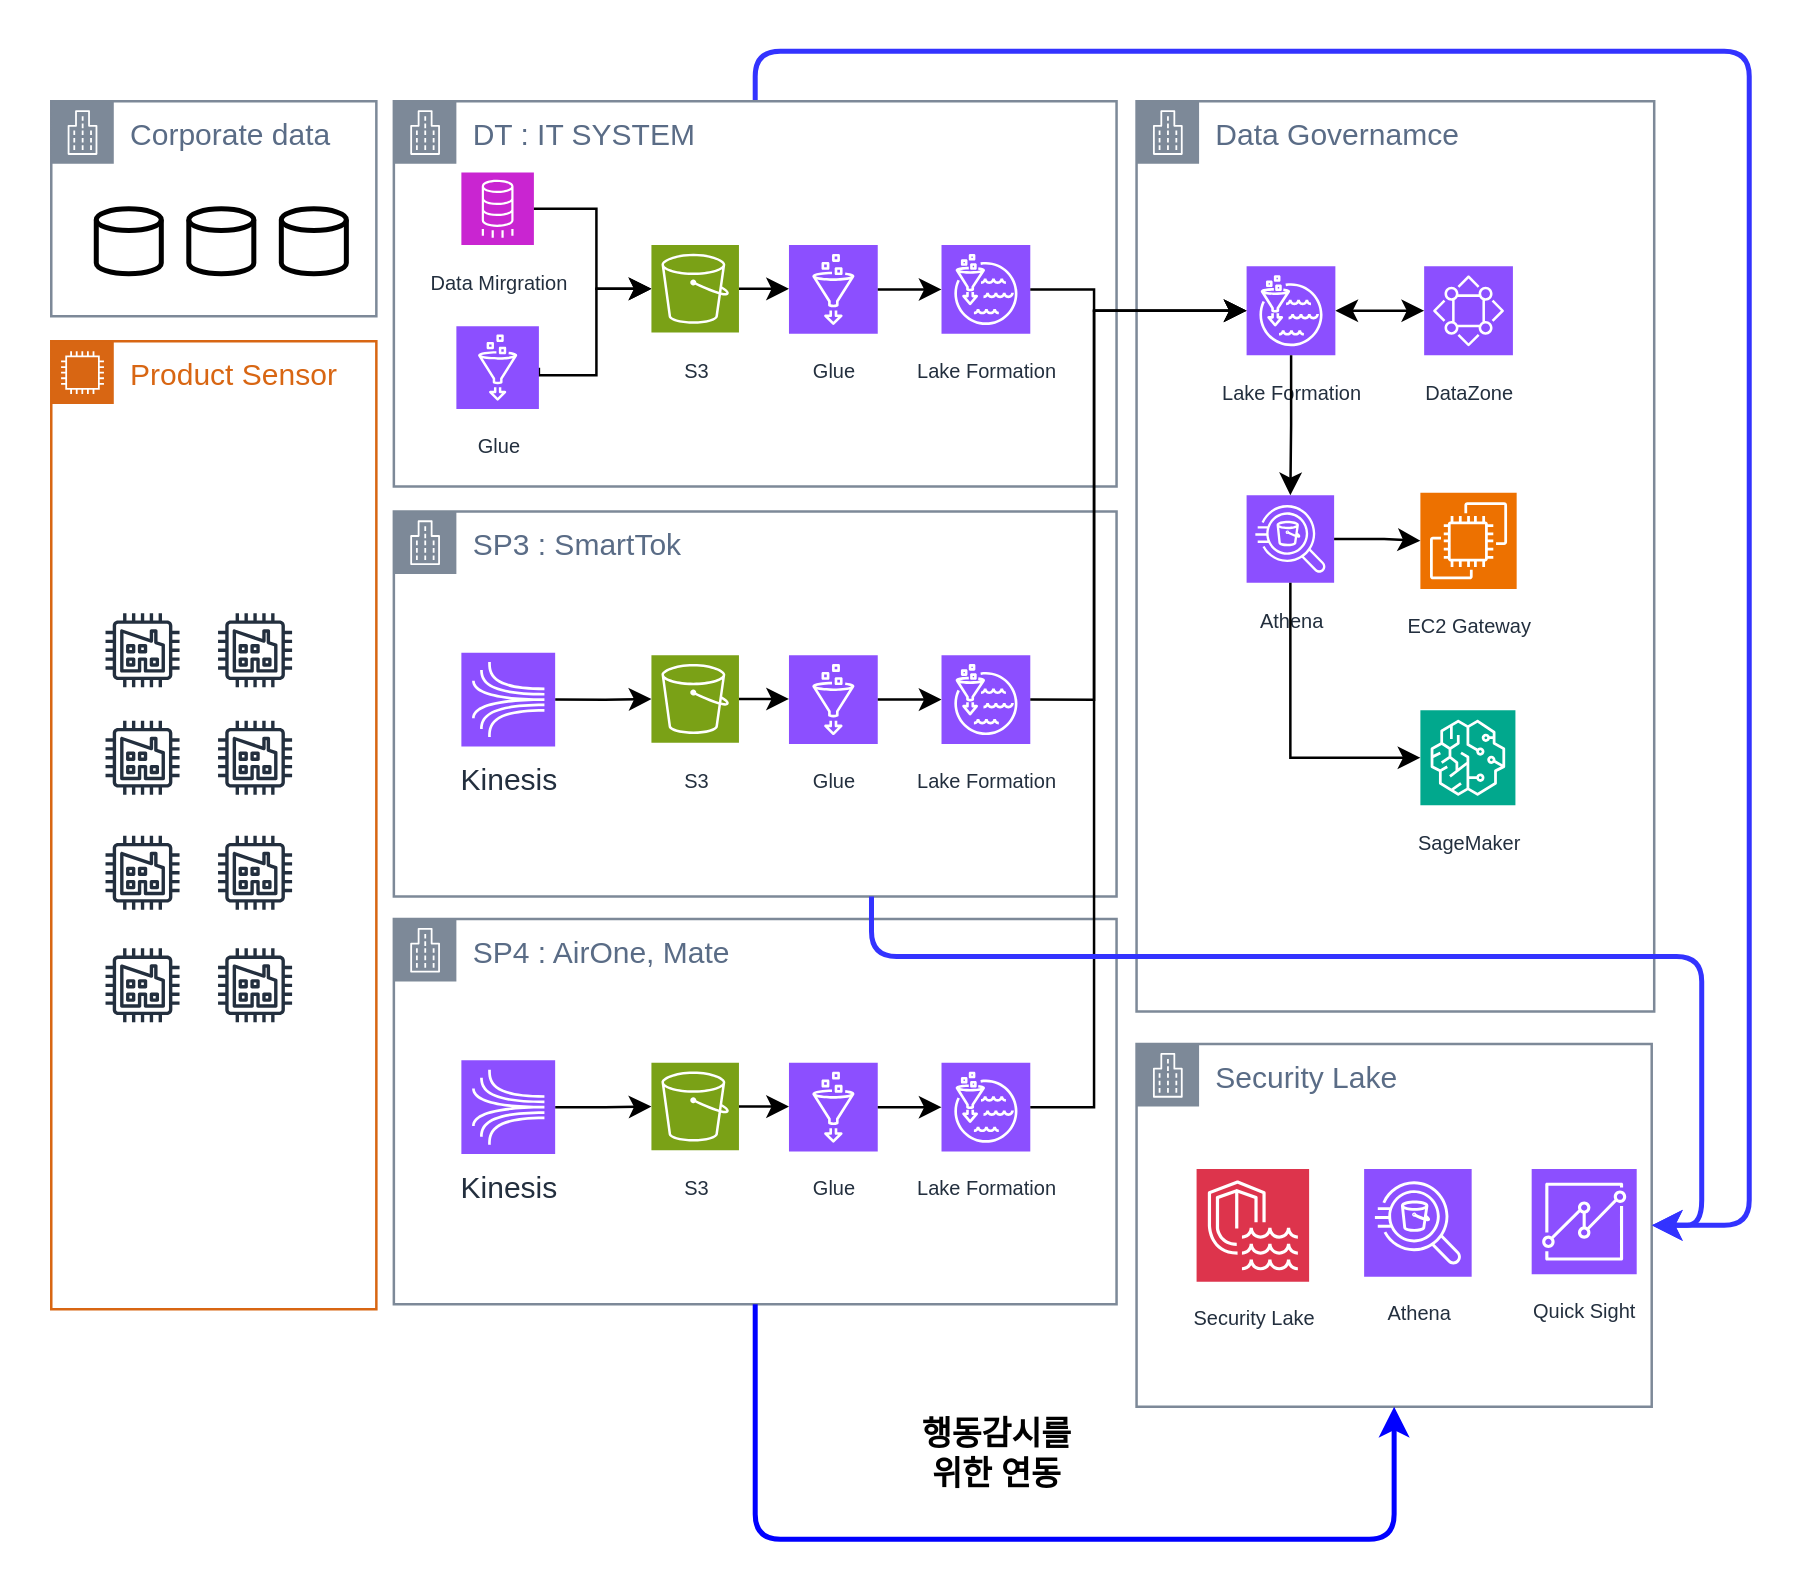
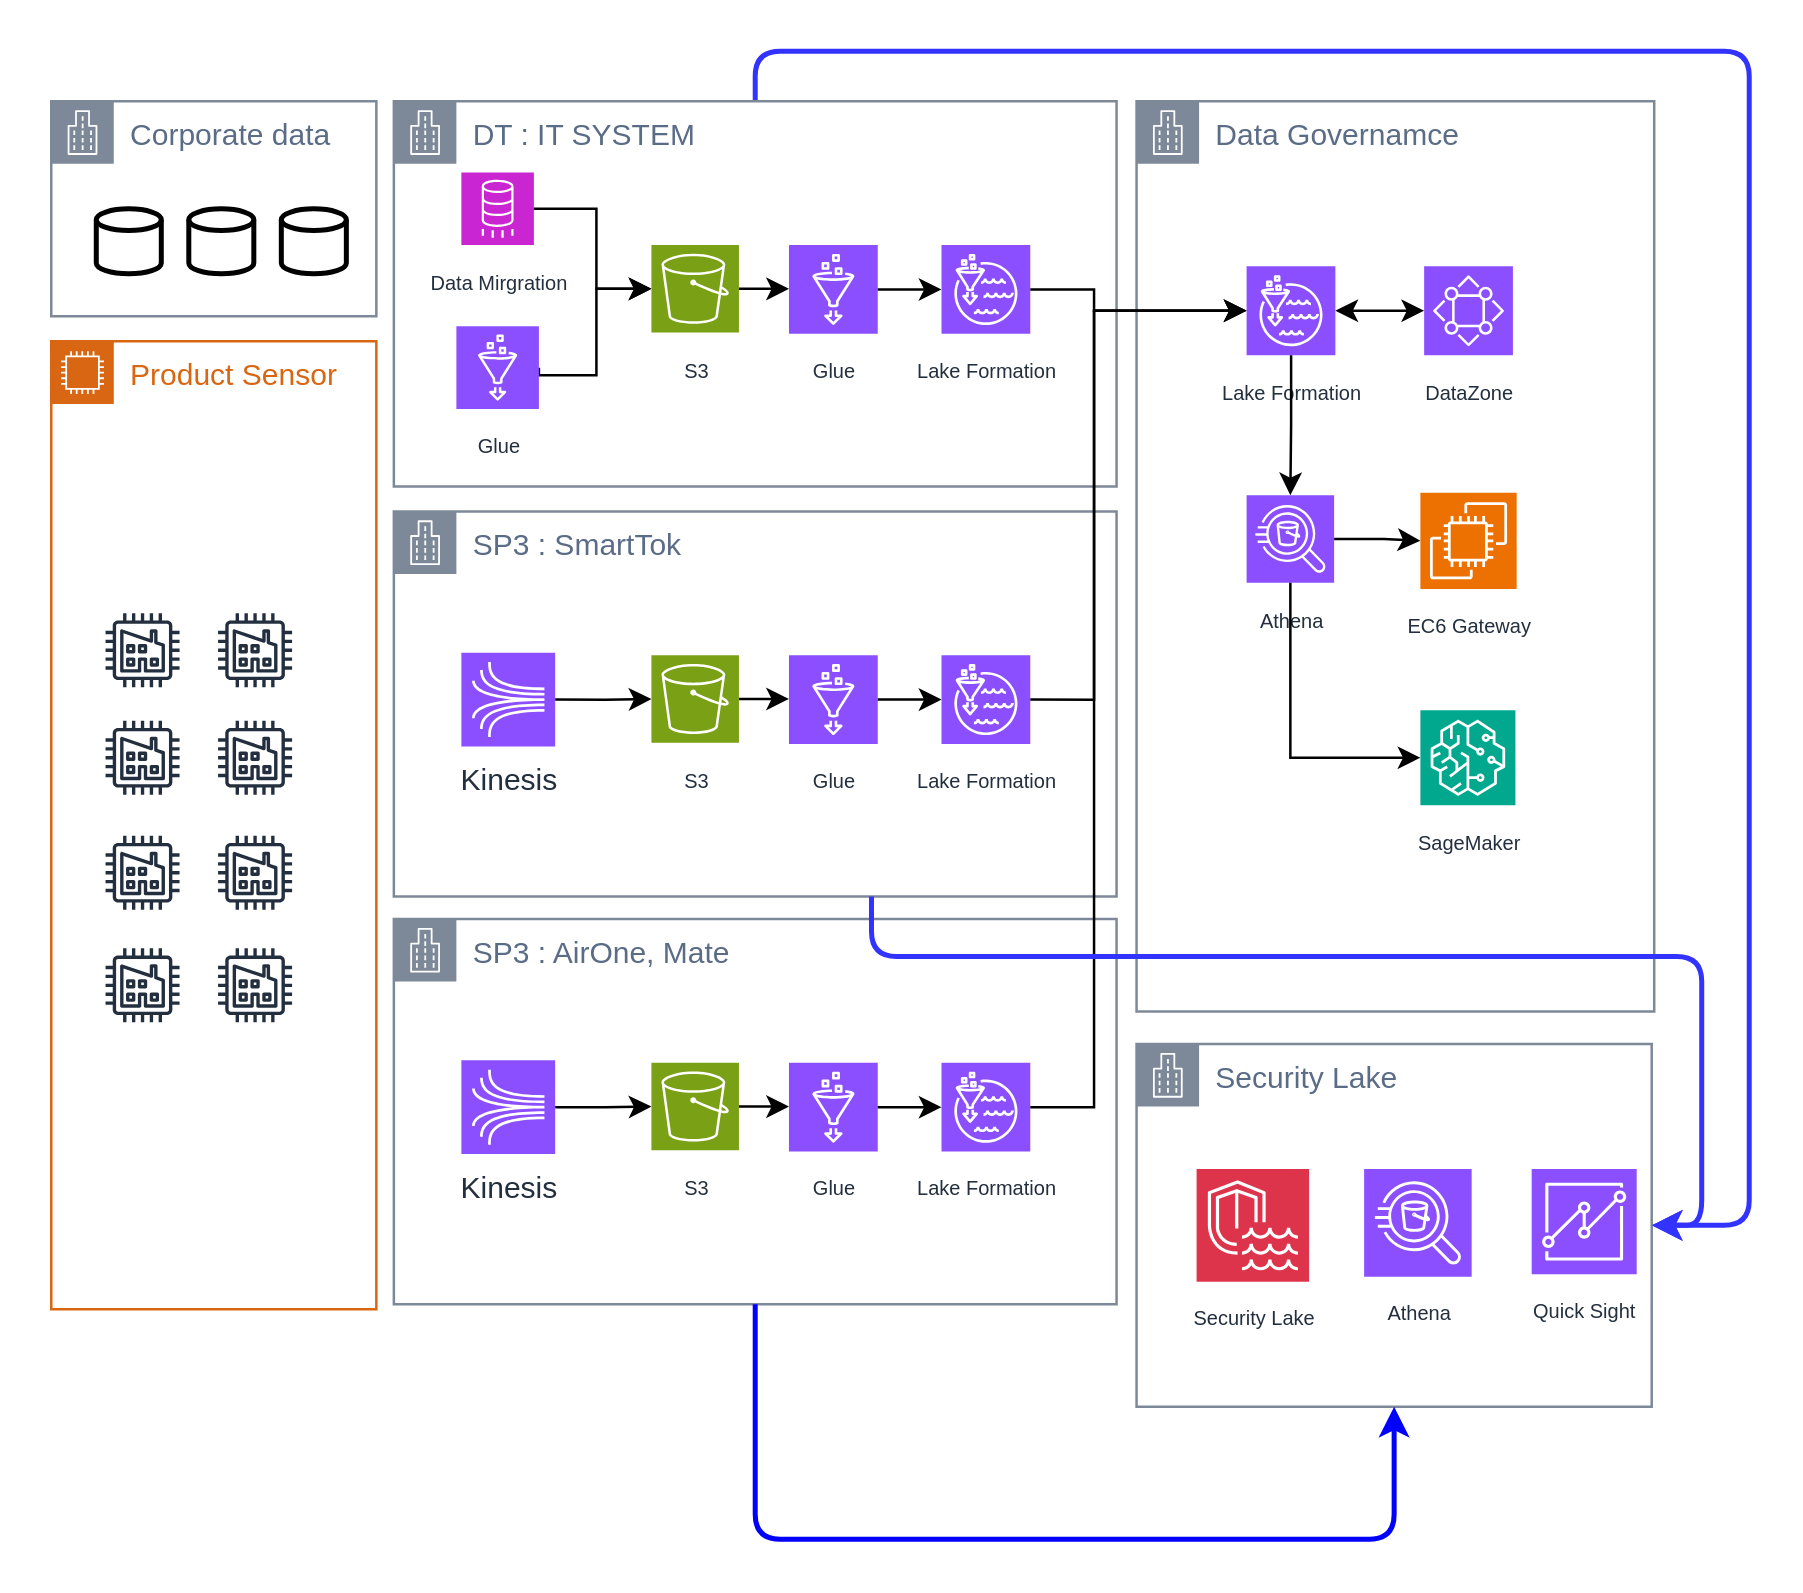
(1470, 624) -> (1470, 624)
(602, 954) -> (602, 954)
(998, 1453) -> none
